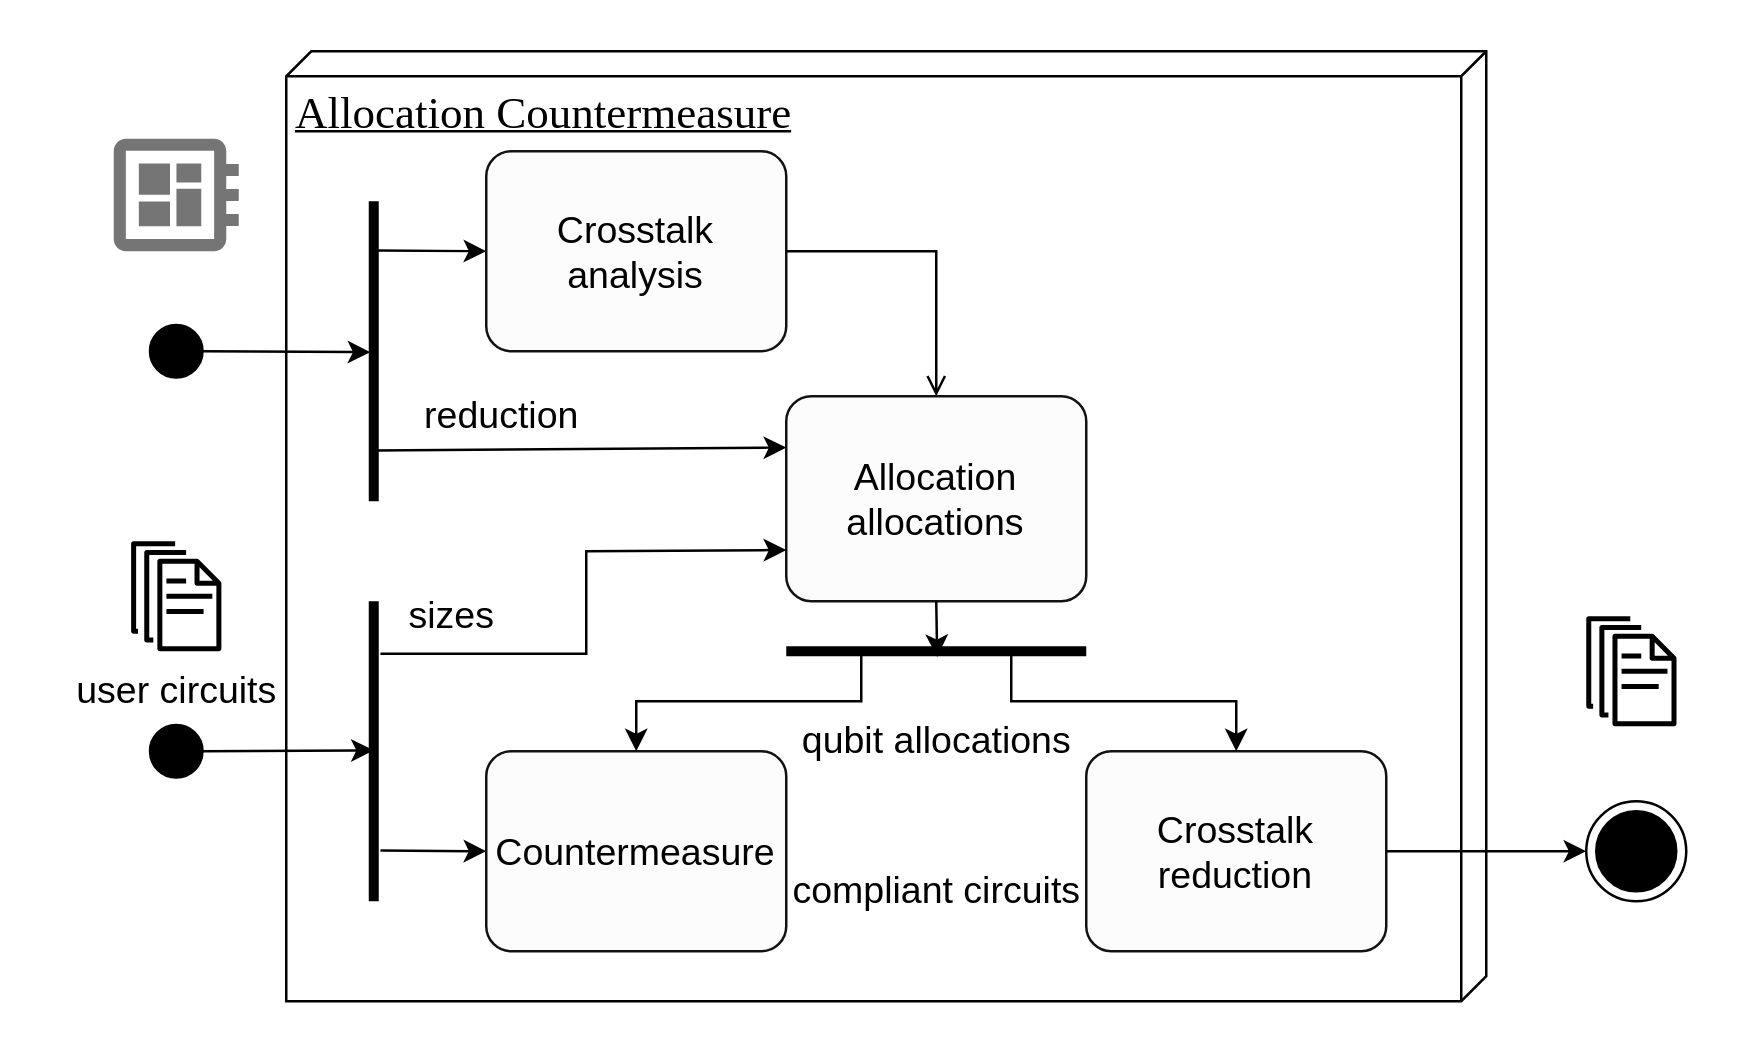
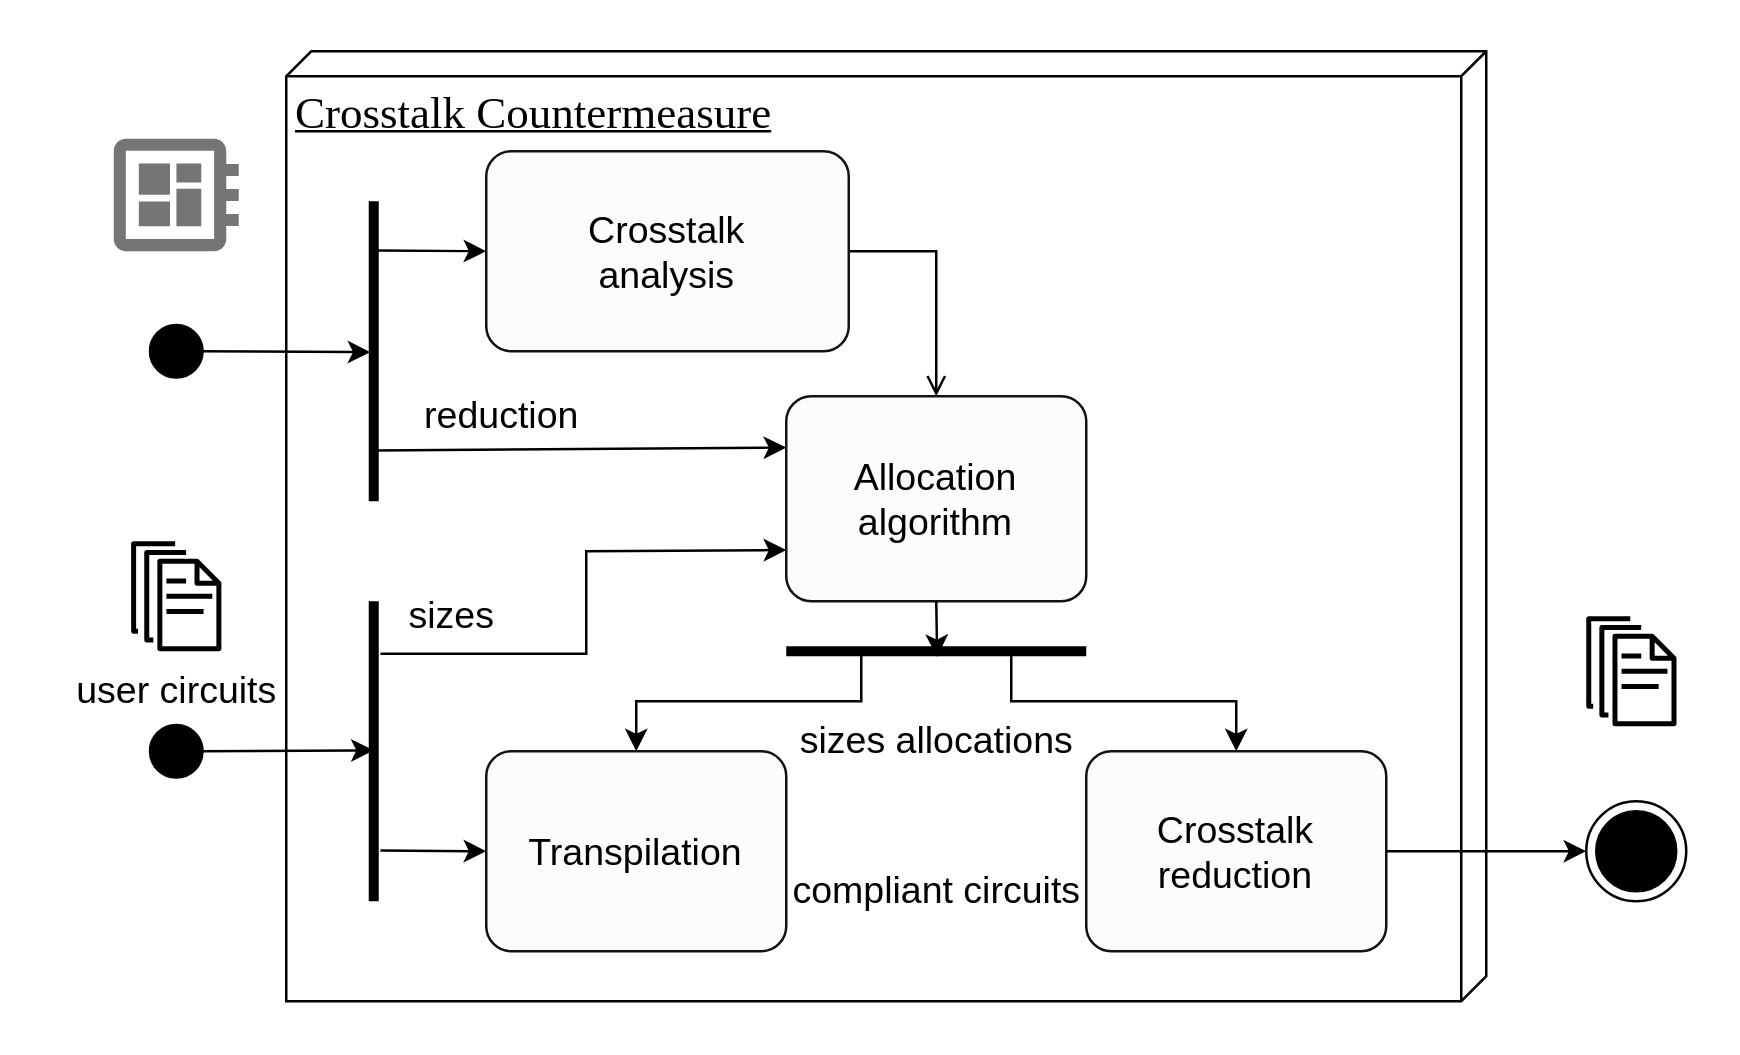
(491, 107) -> (490, 107)
(636, 251) -> (668, 251)
(936, 499) -> (936, 499)
(938, 739) -> (938, 739)
(636, 851) -> (636, 851)
